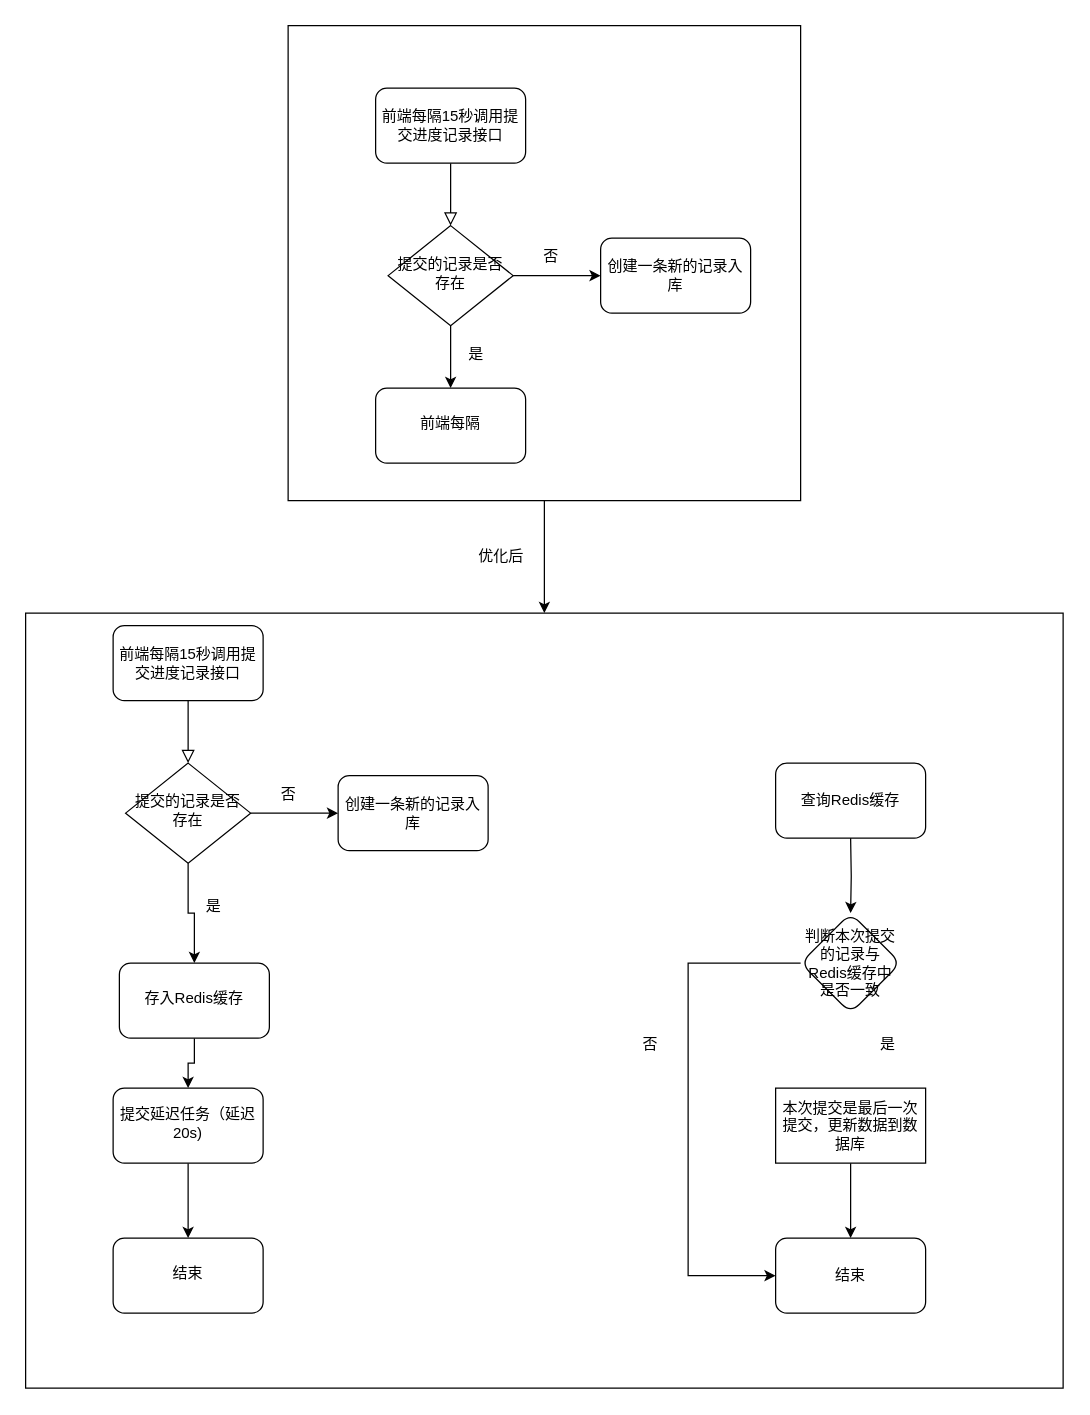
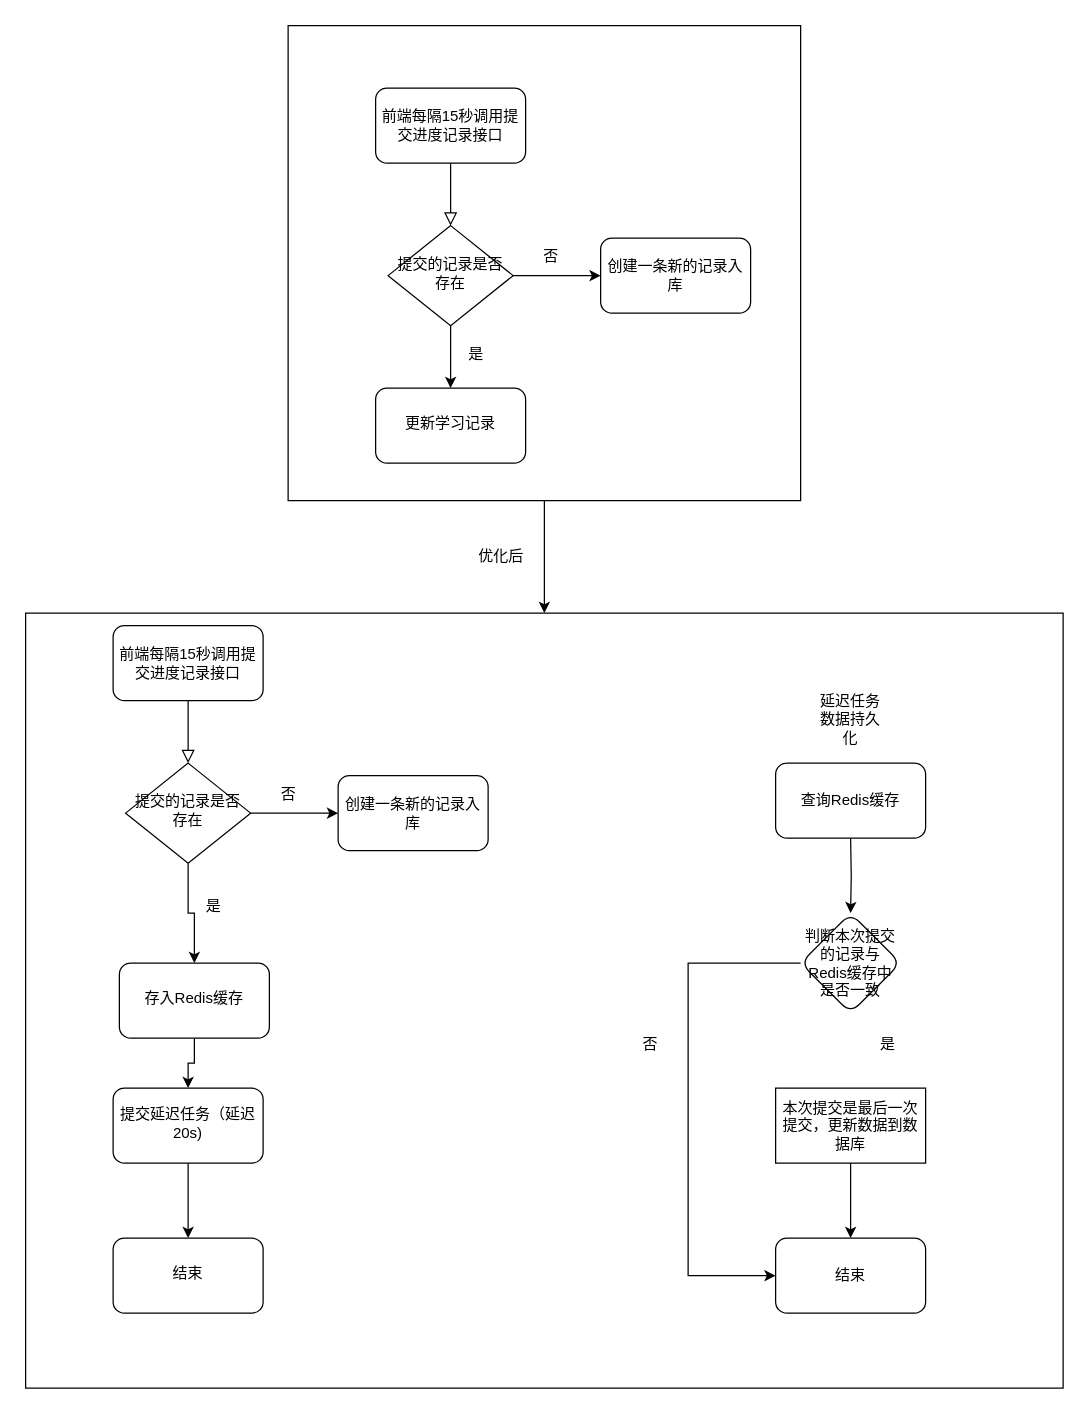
(451, 423) -> (451, 423)
none -> (851, 719)
